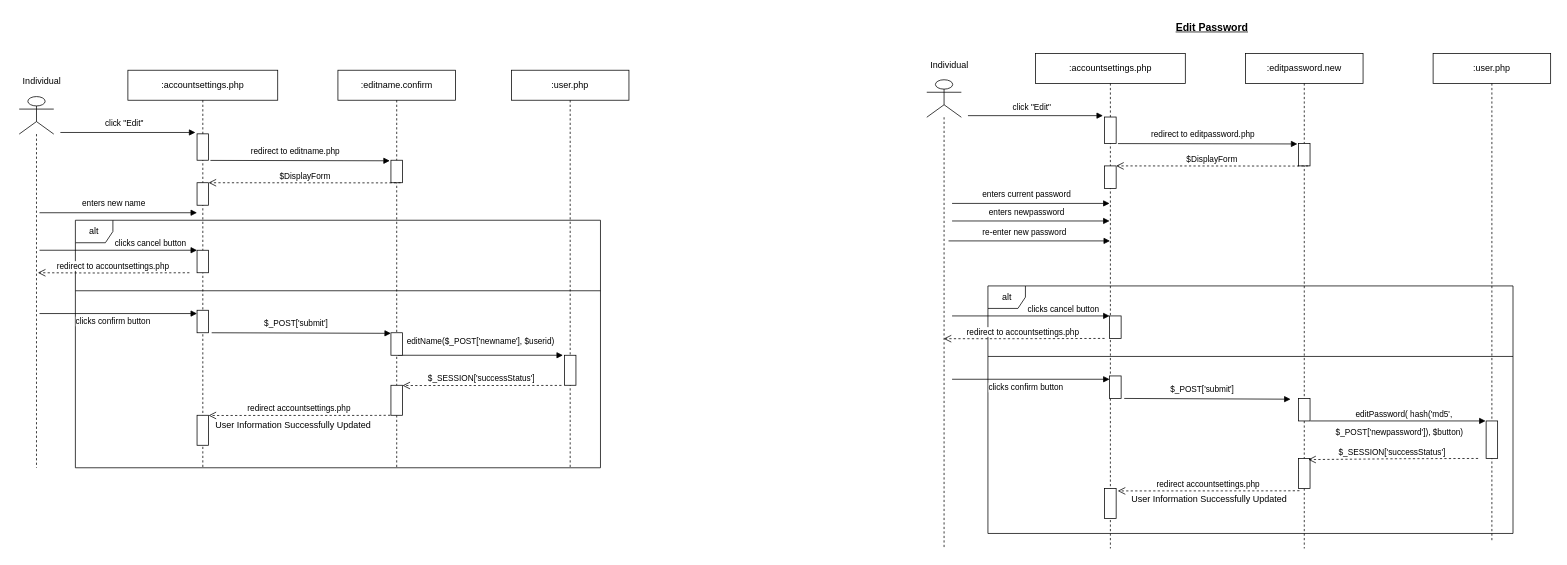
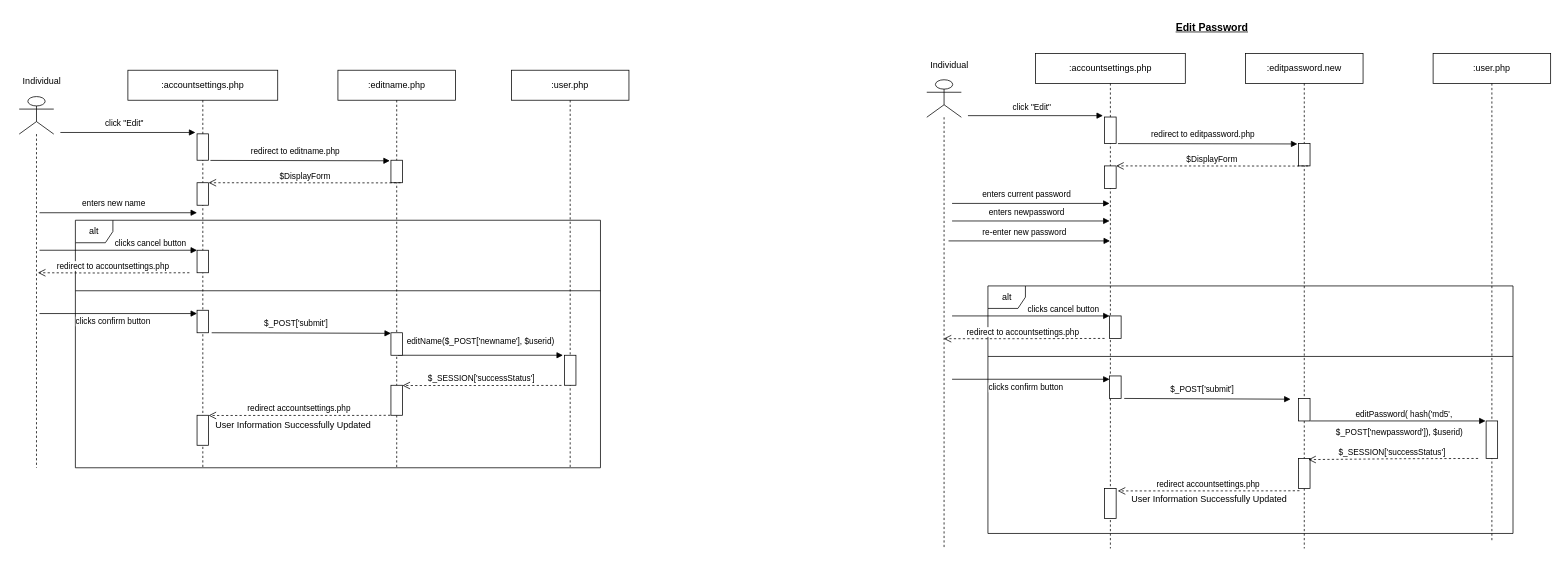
(397, 85) -> (397, 85)
(1400, 432) -> (1400, 432)
